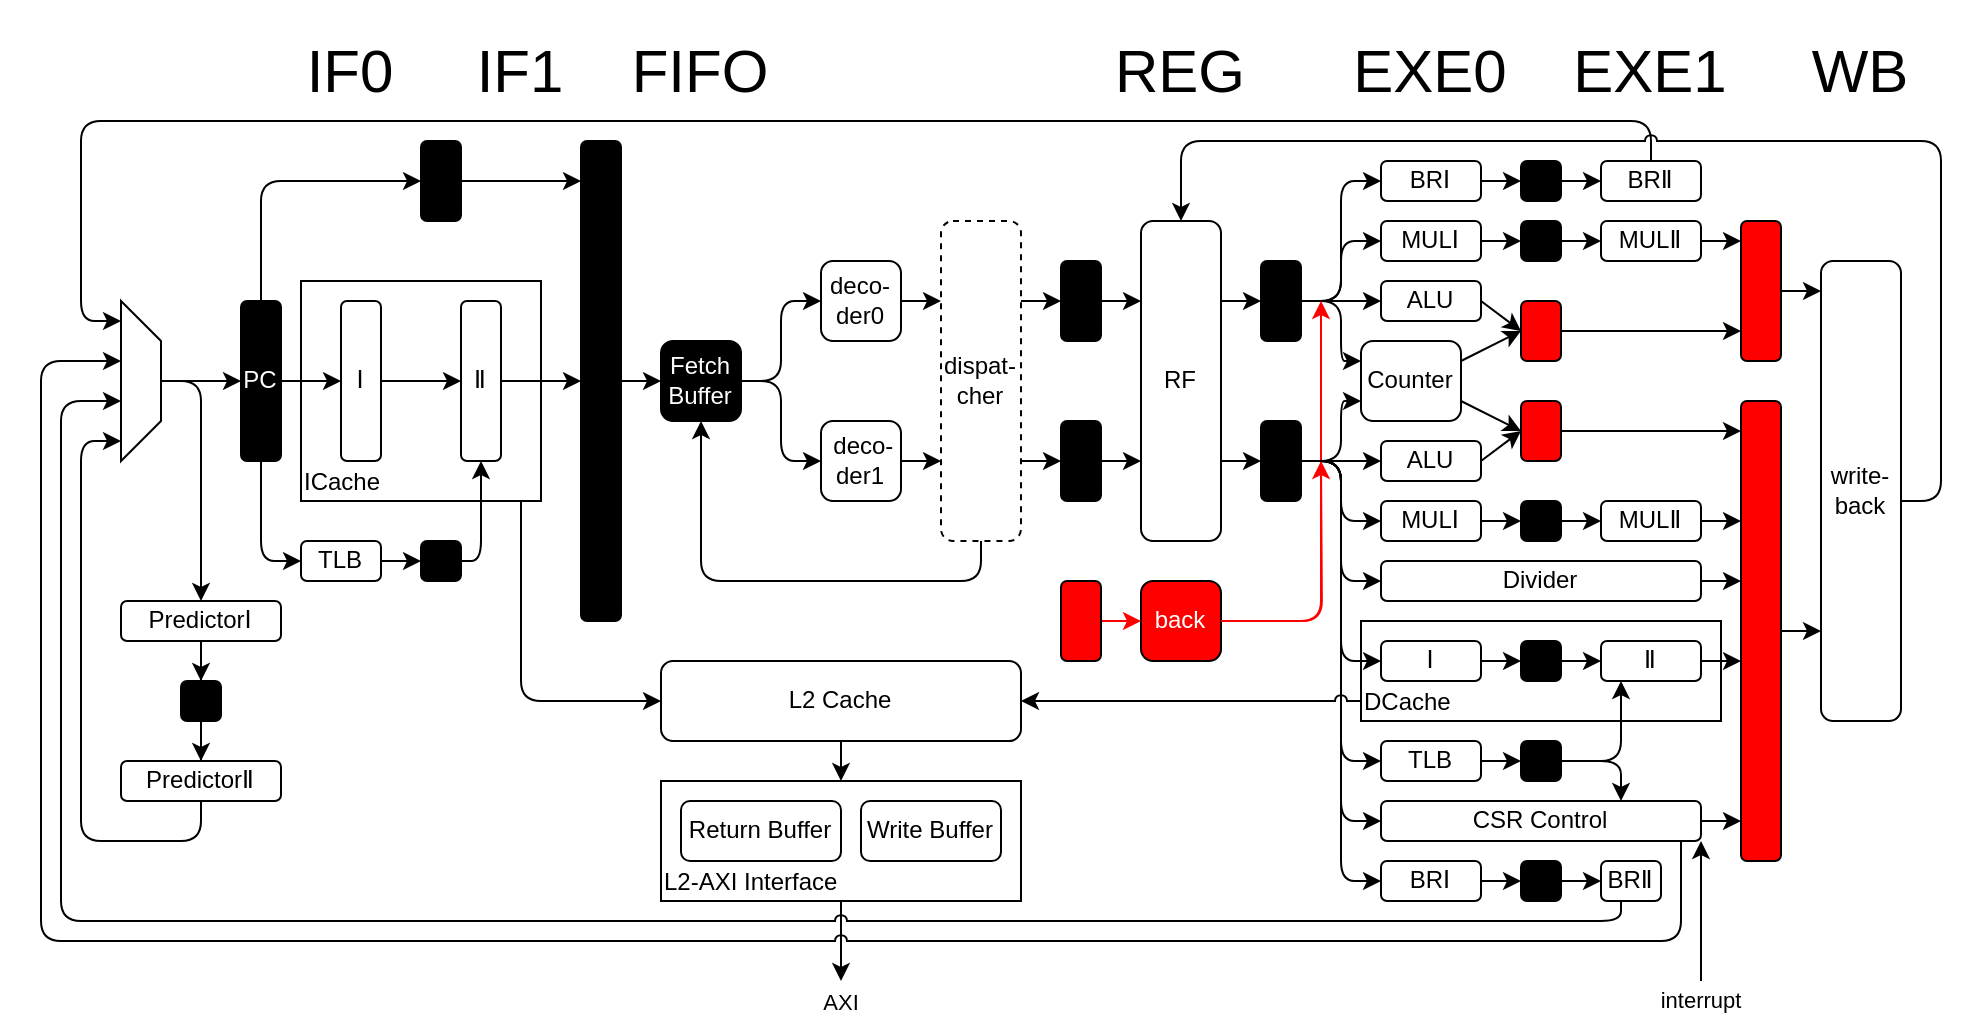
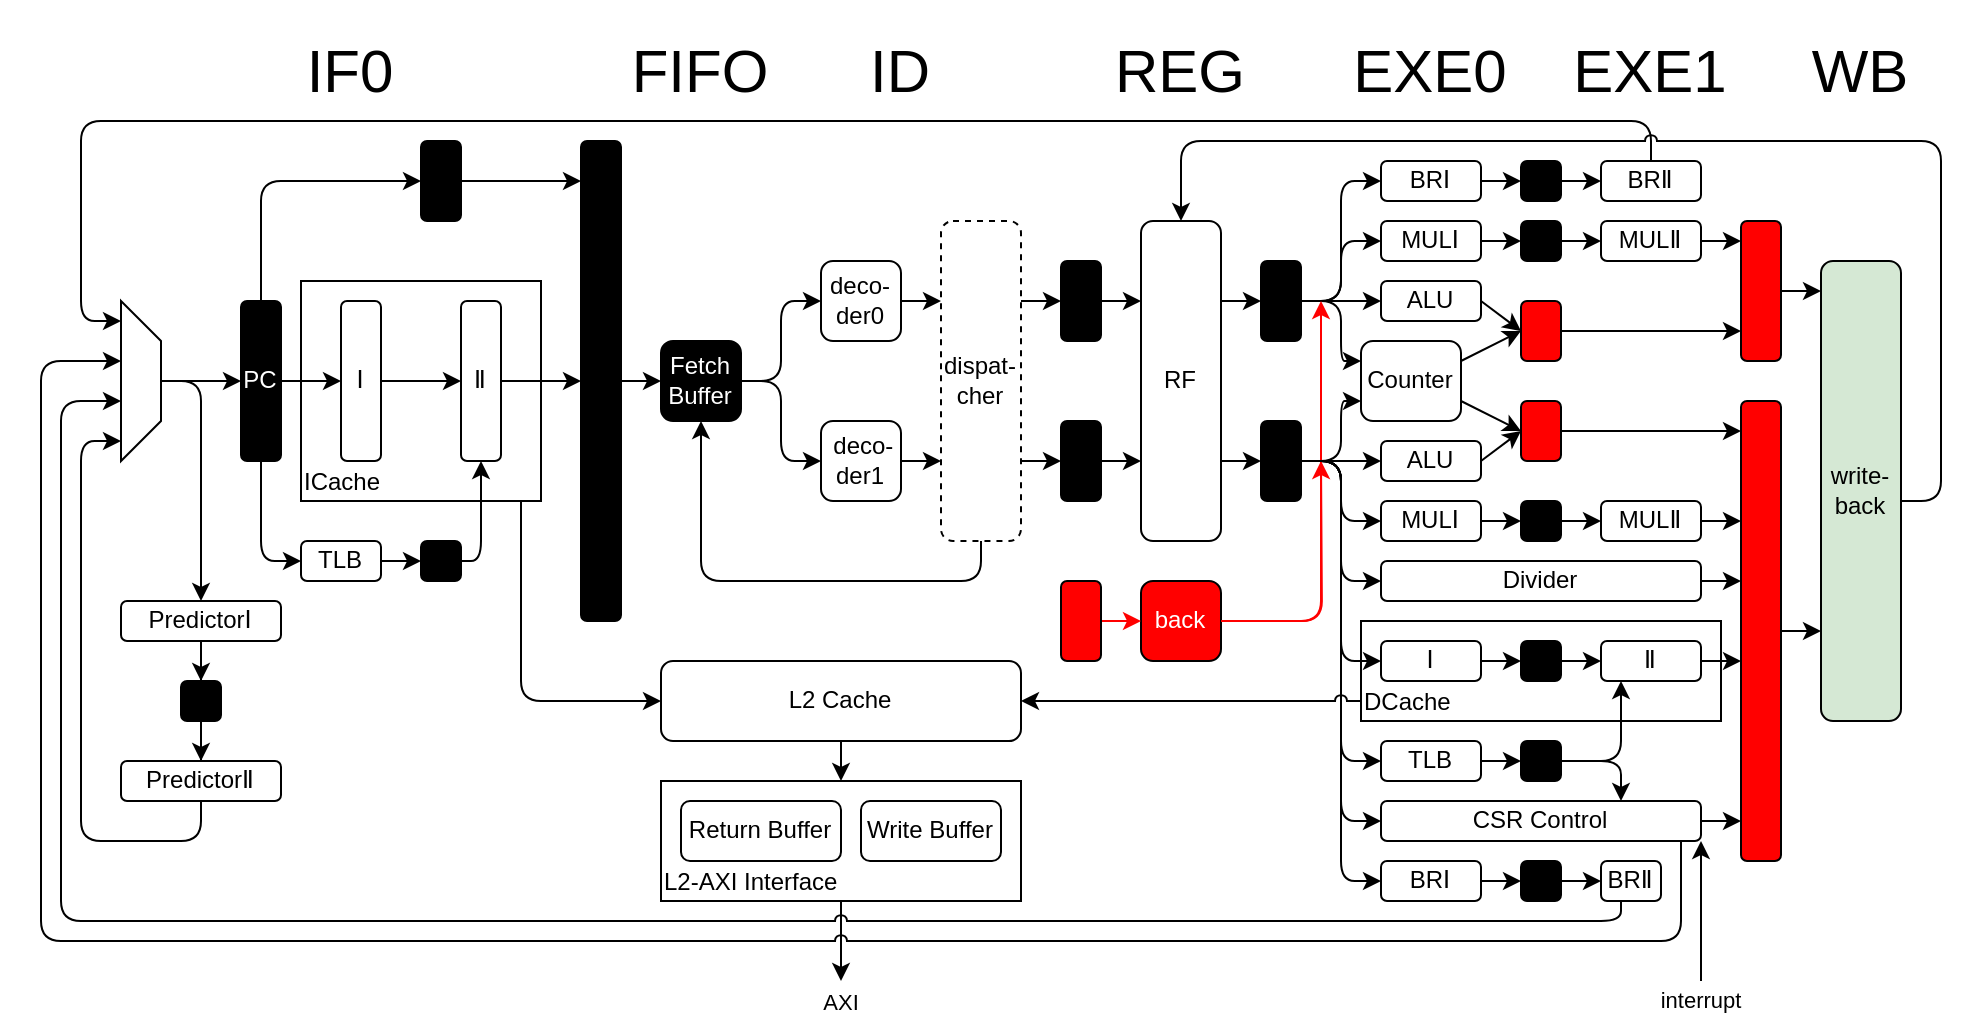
(521, 71) -> none
none -> (901, 71)
(1861, 491) -> (1861, 491)
